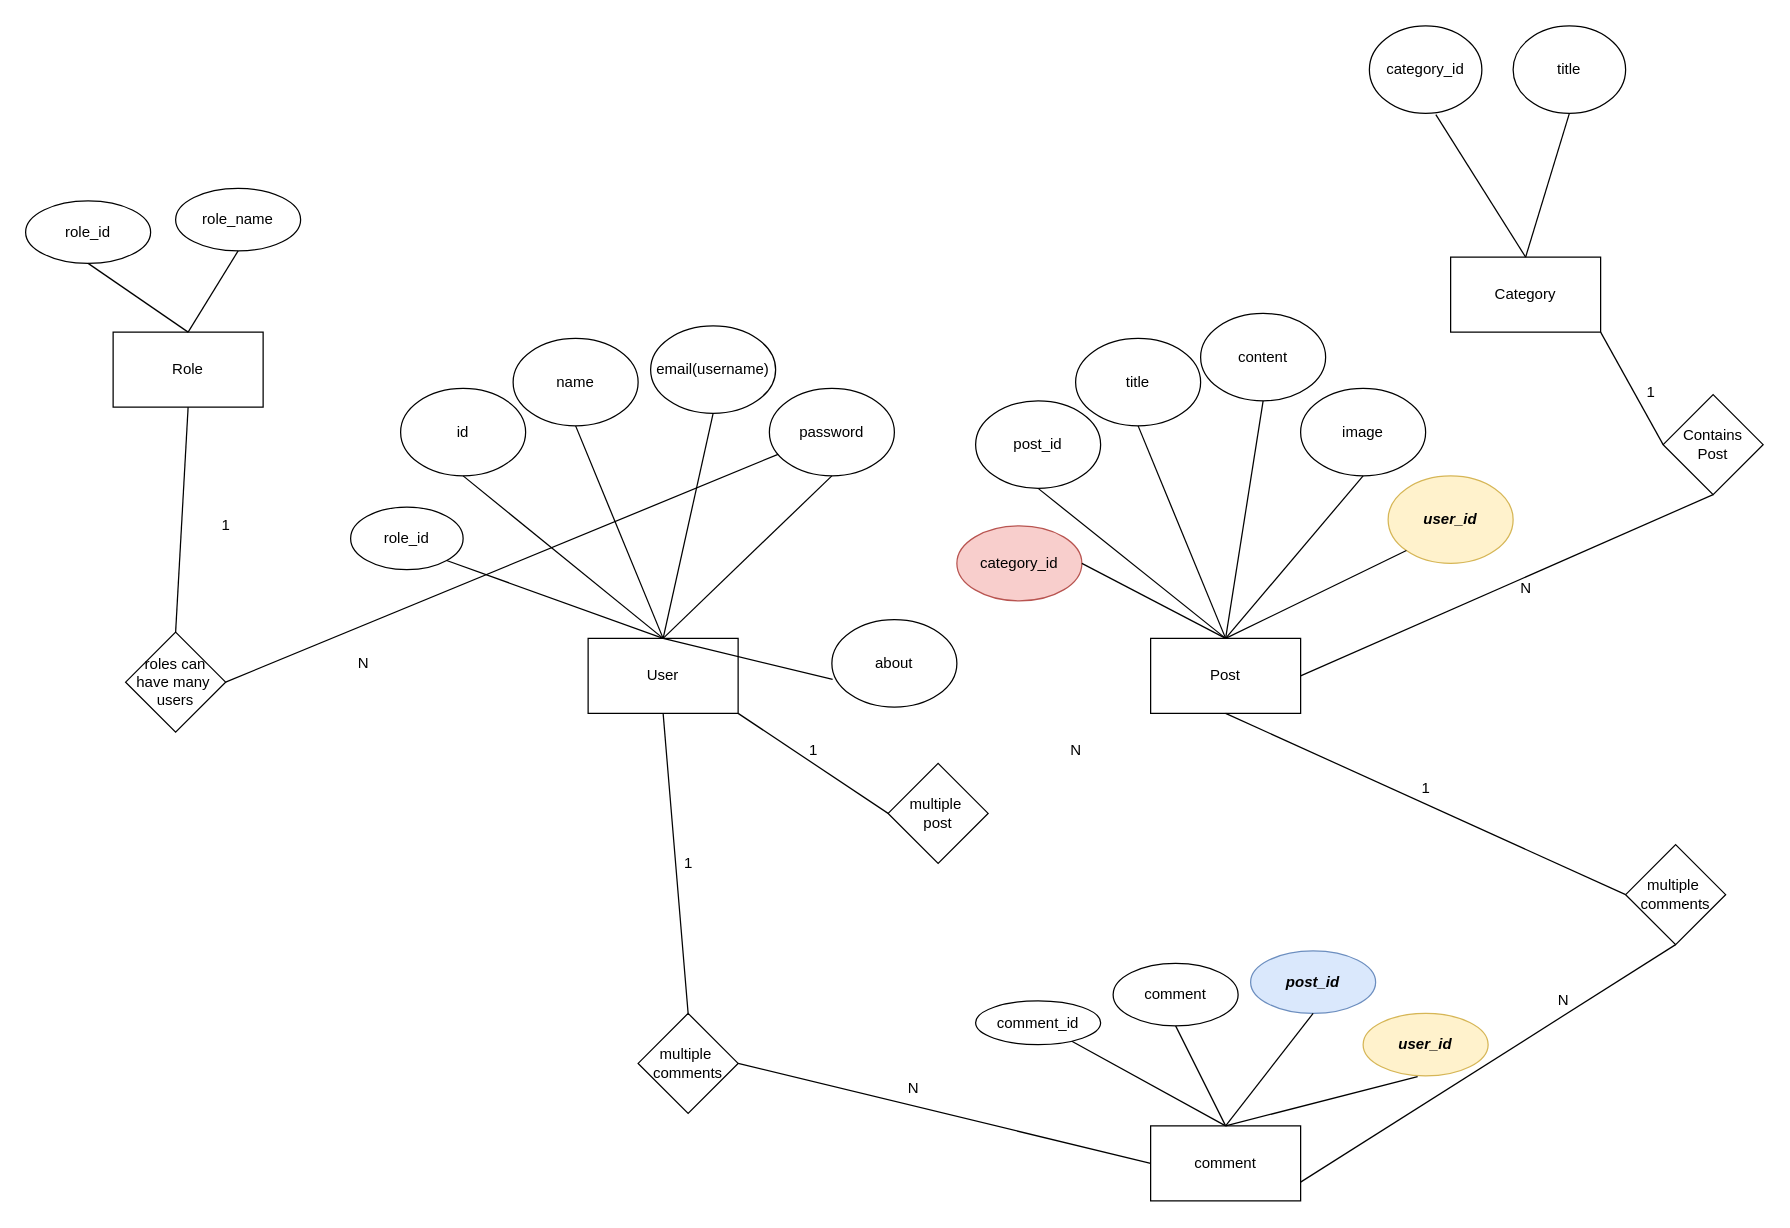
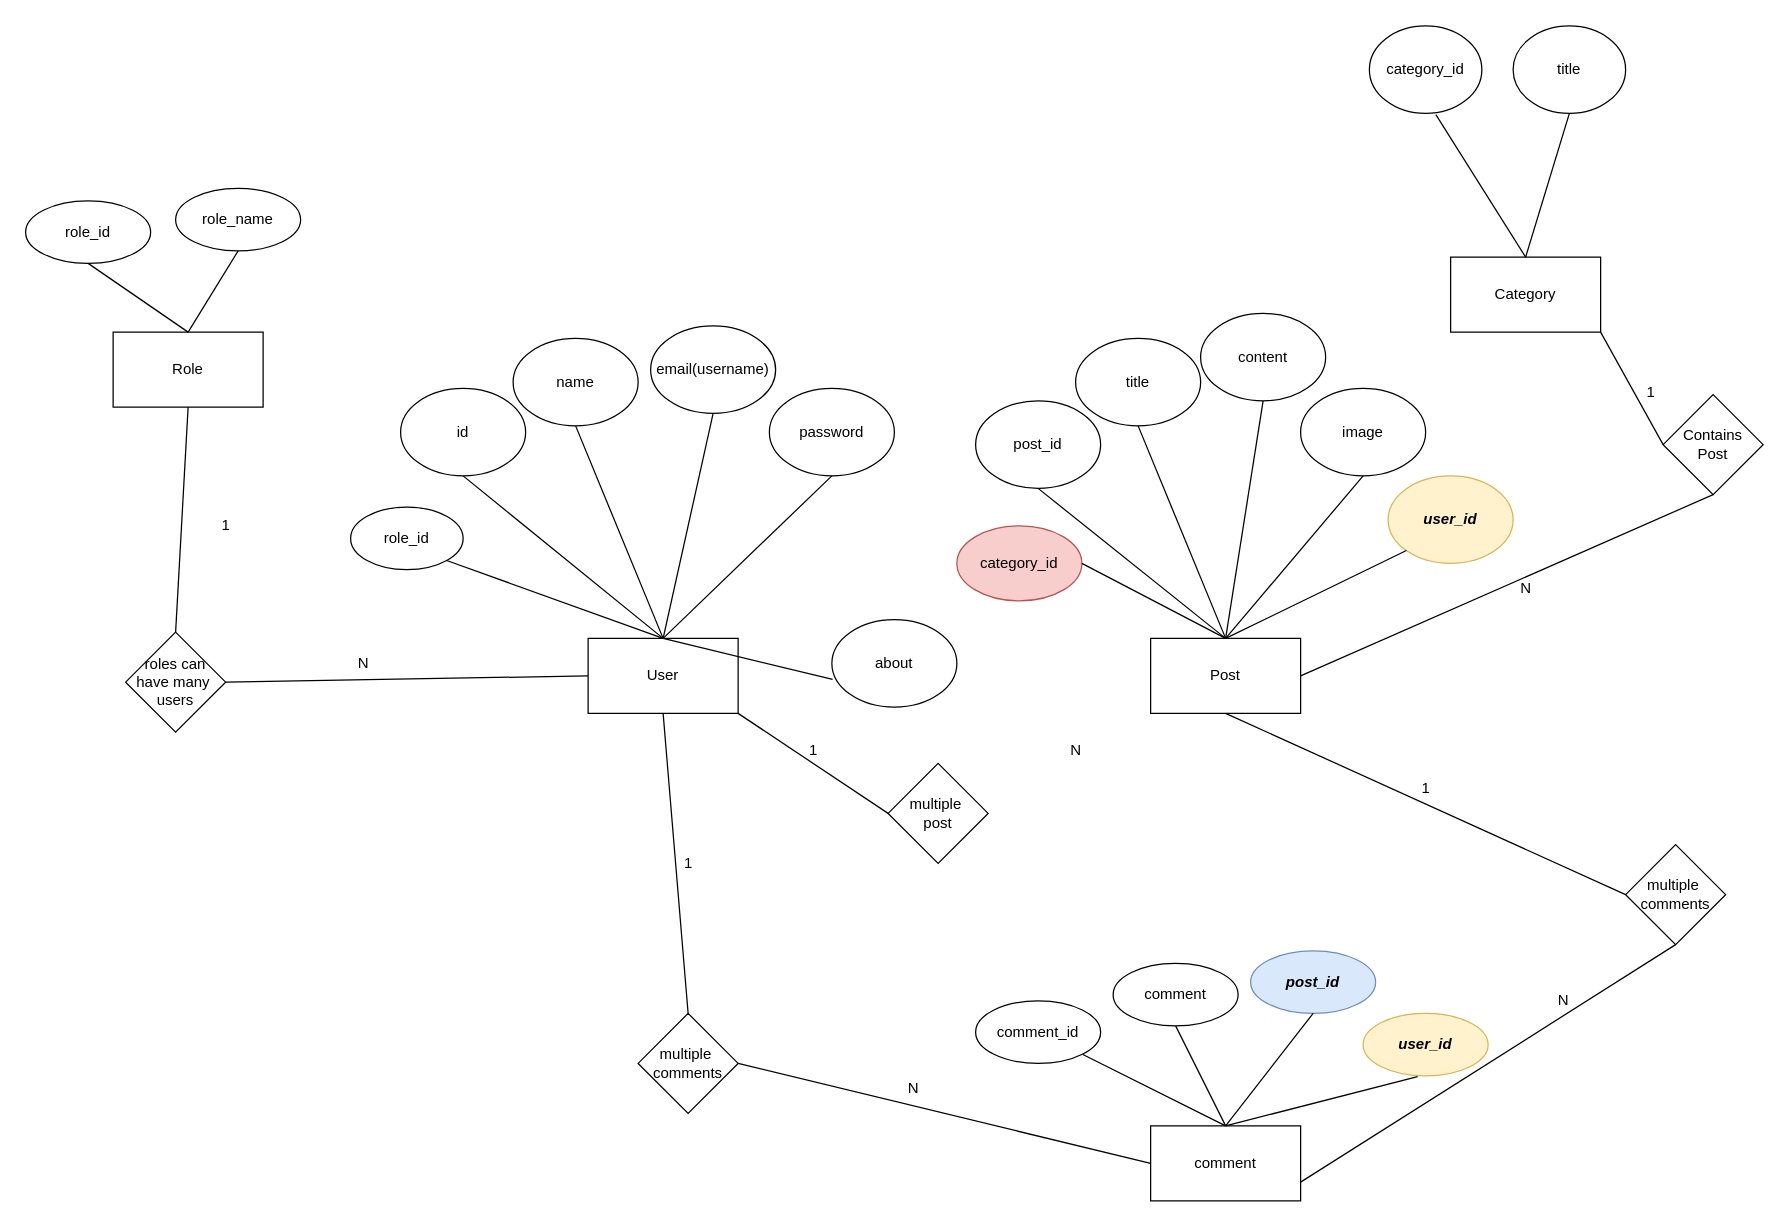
(501, 568) -> (407, 679)
(1038, 1023) -> (1038, 1032)
